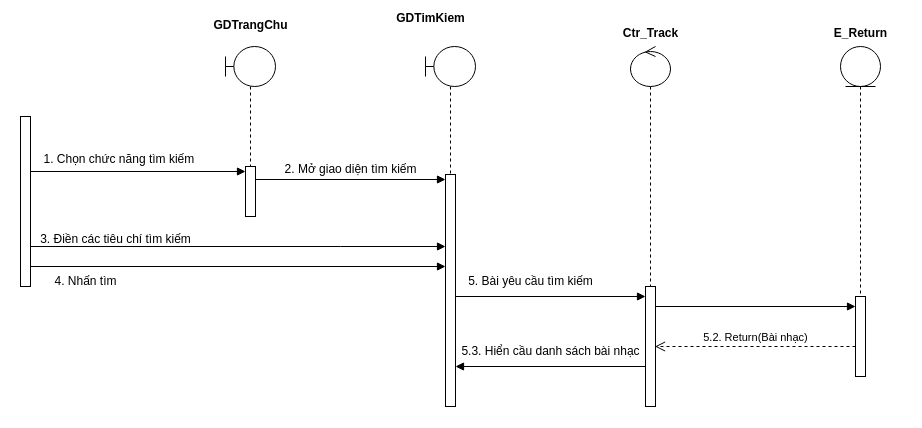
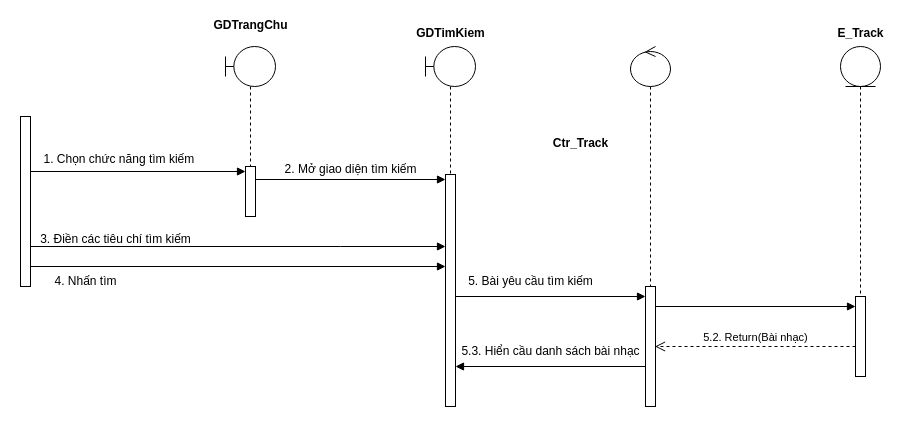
(431, 19) -> (451, 34)
(651, 34) -> (581, 144)
(861, 34) -> (861, 34)
